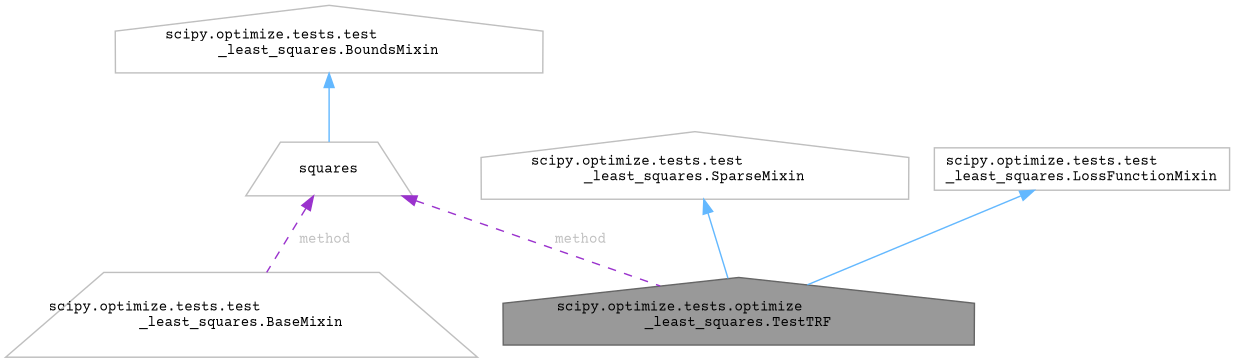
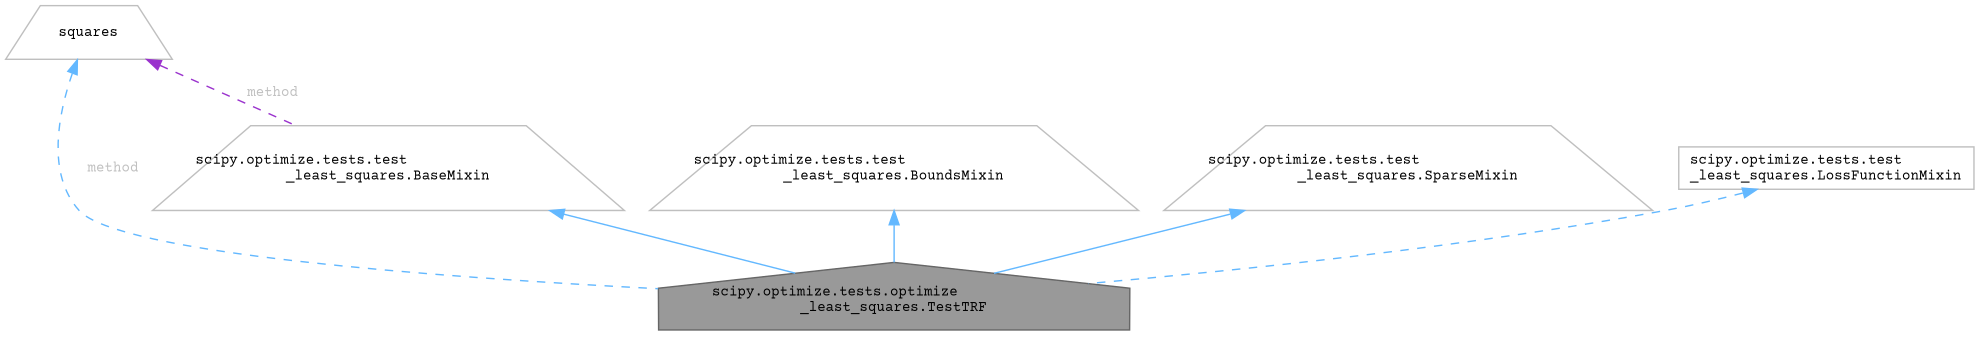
(329, 43) -> (894, 168)
(329, 115) -> (894, 244)
(695, 169) -> (1408, 168)
(914, 240) -> (1417, 248)
(538, 243) -> (294, 261)
none -> (679, 244)
